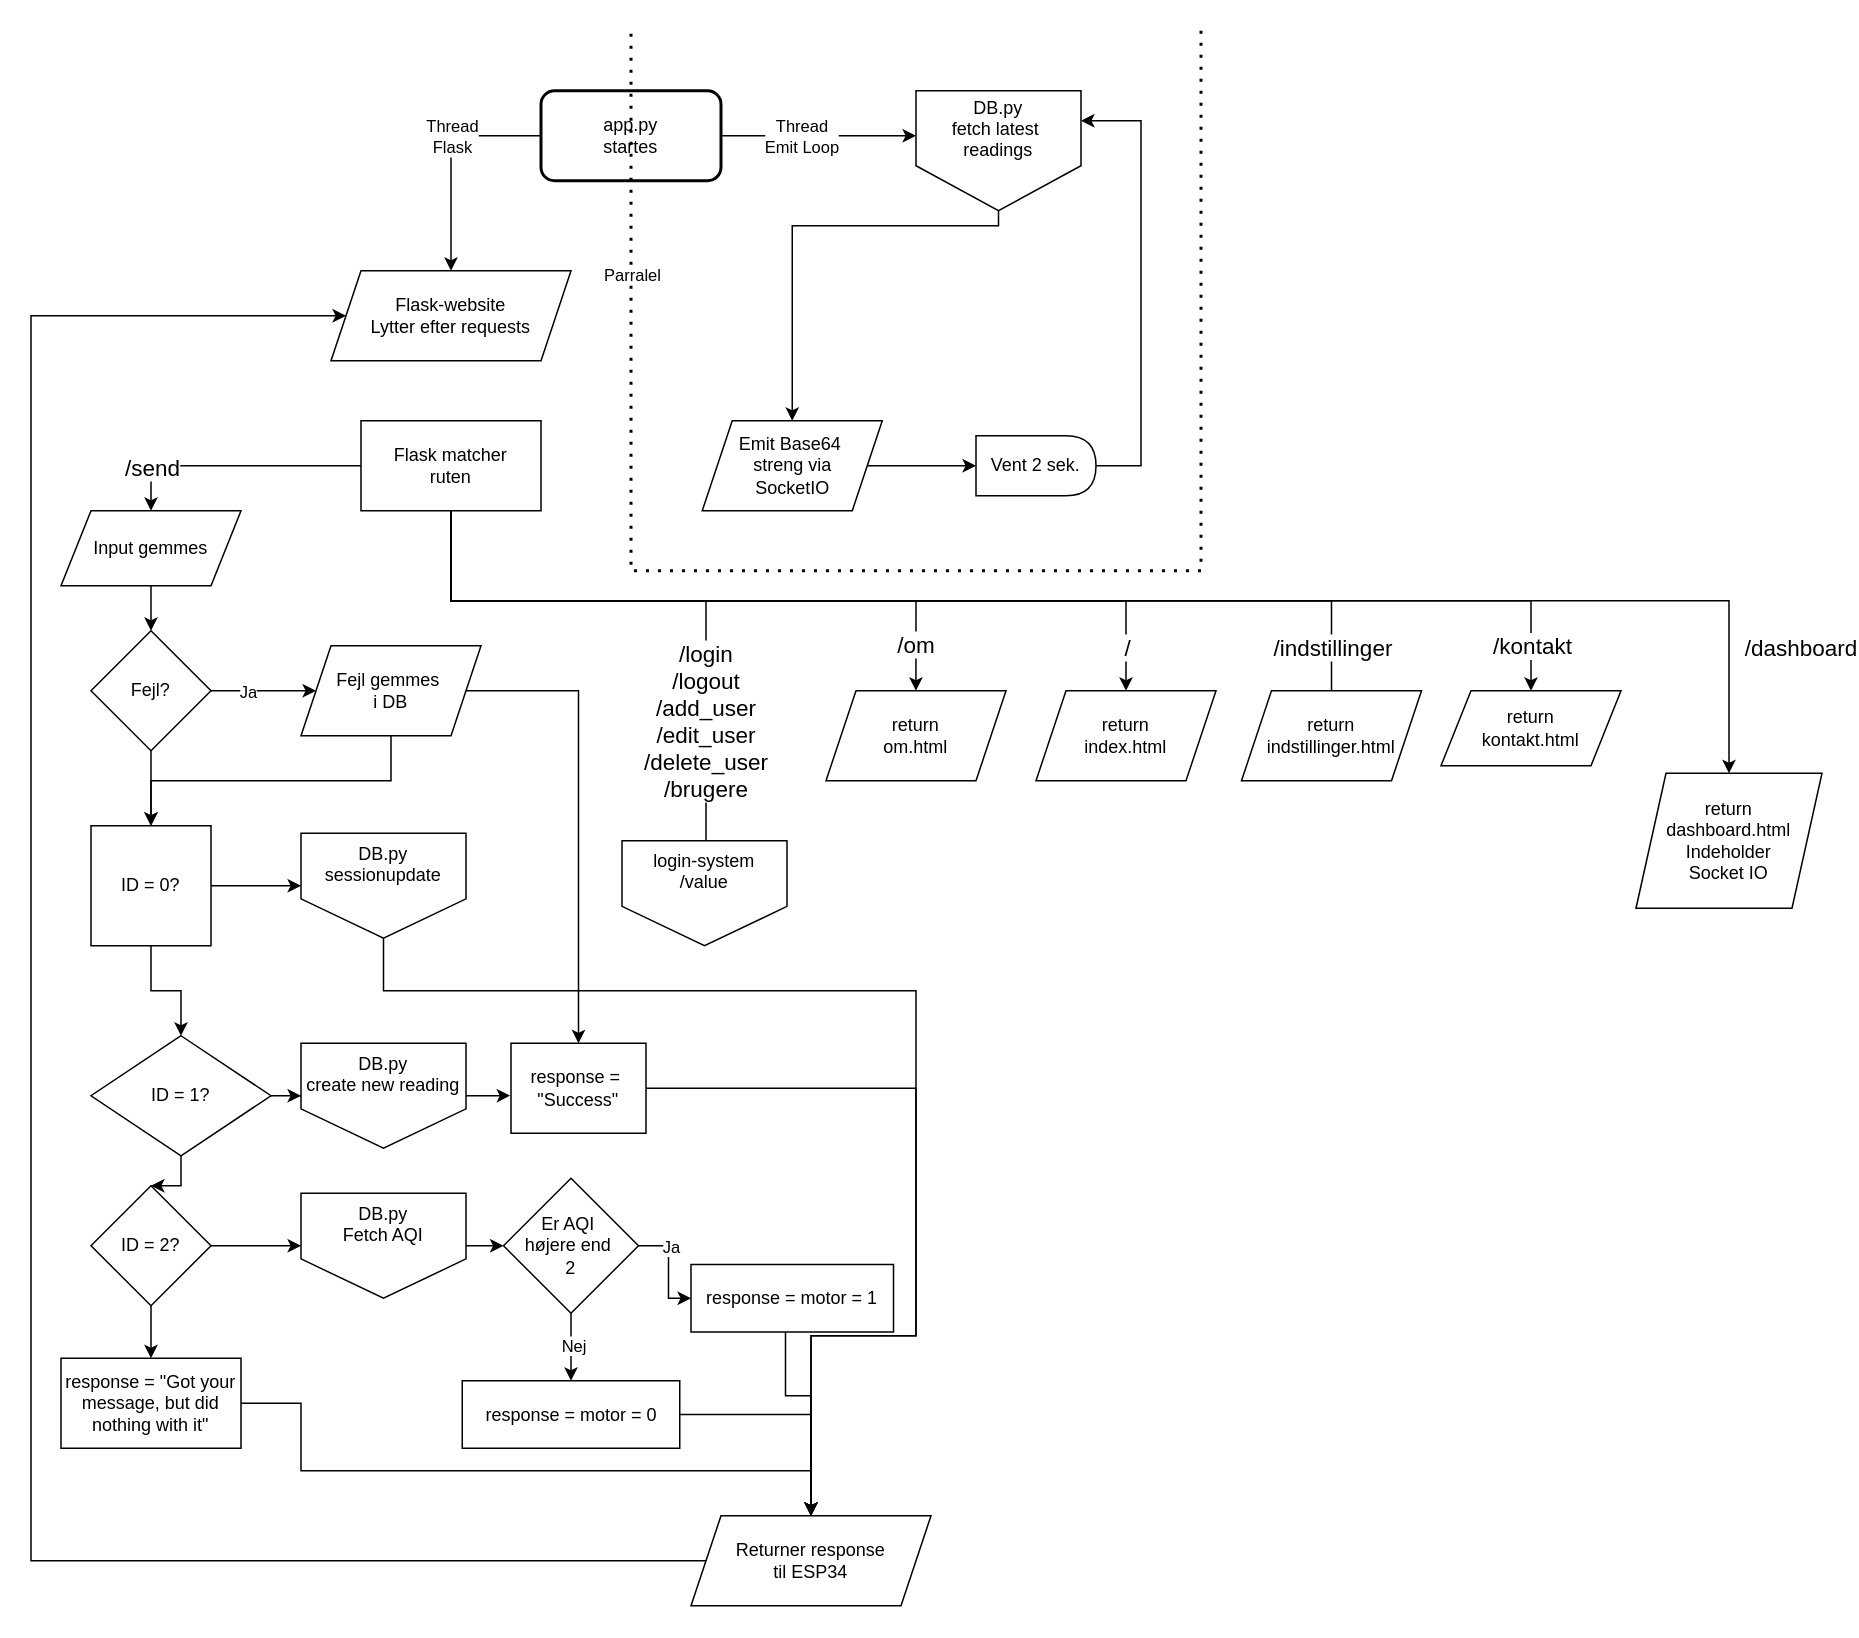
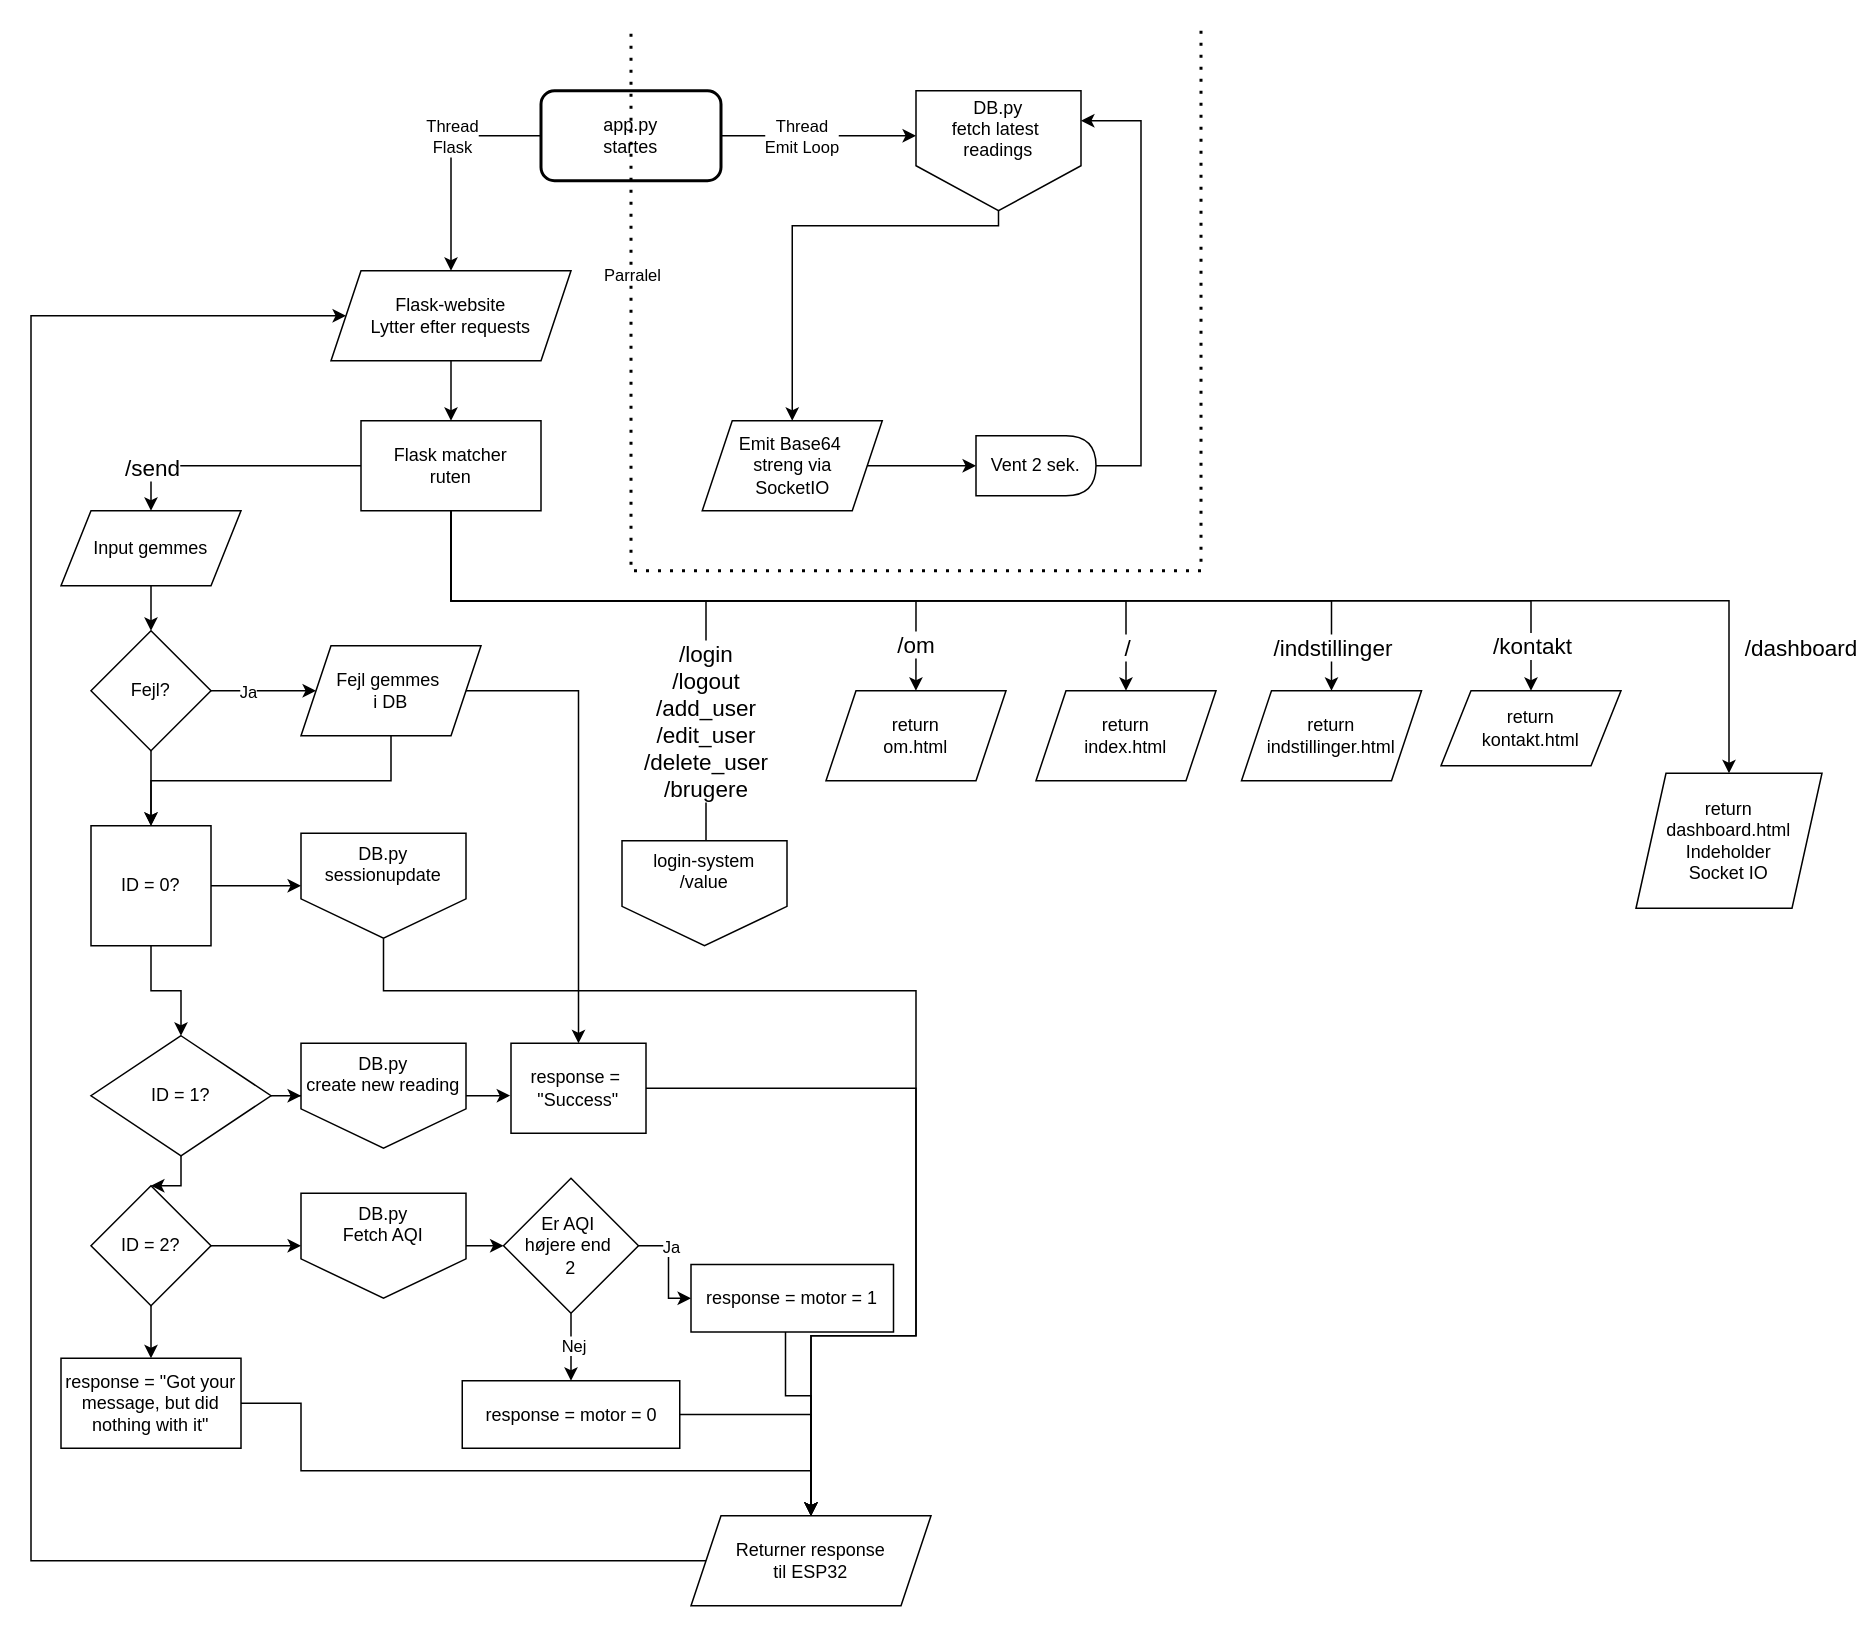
none -> (451, 386)
(1331, 683) -> (1331, 679)
(811, 1561) -> (811, 1561)
